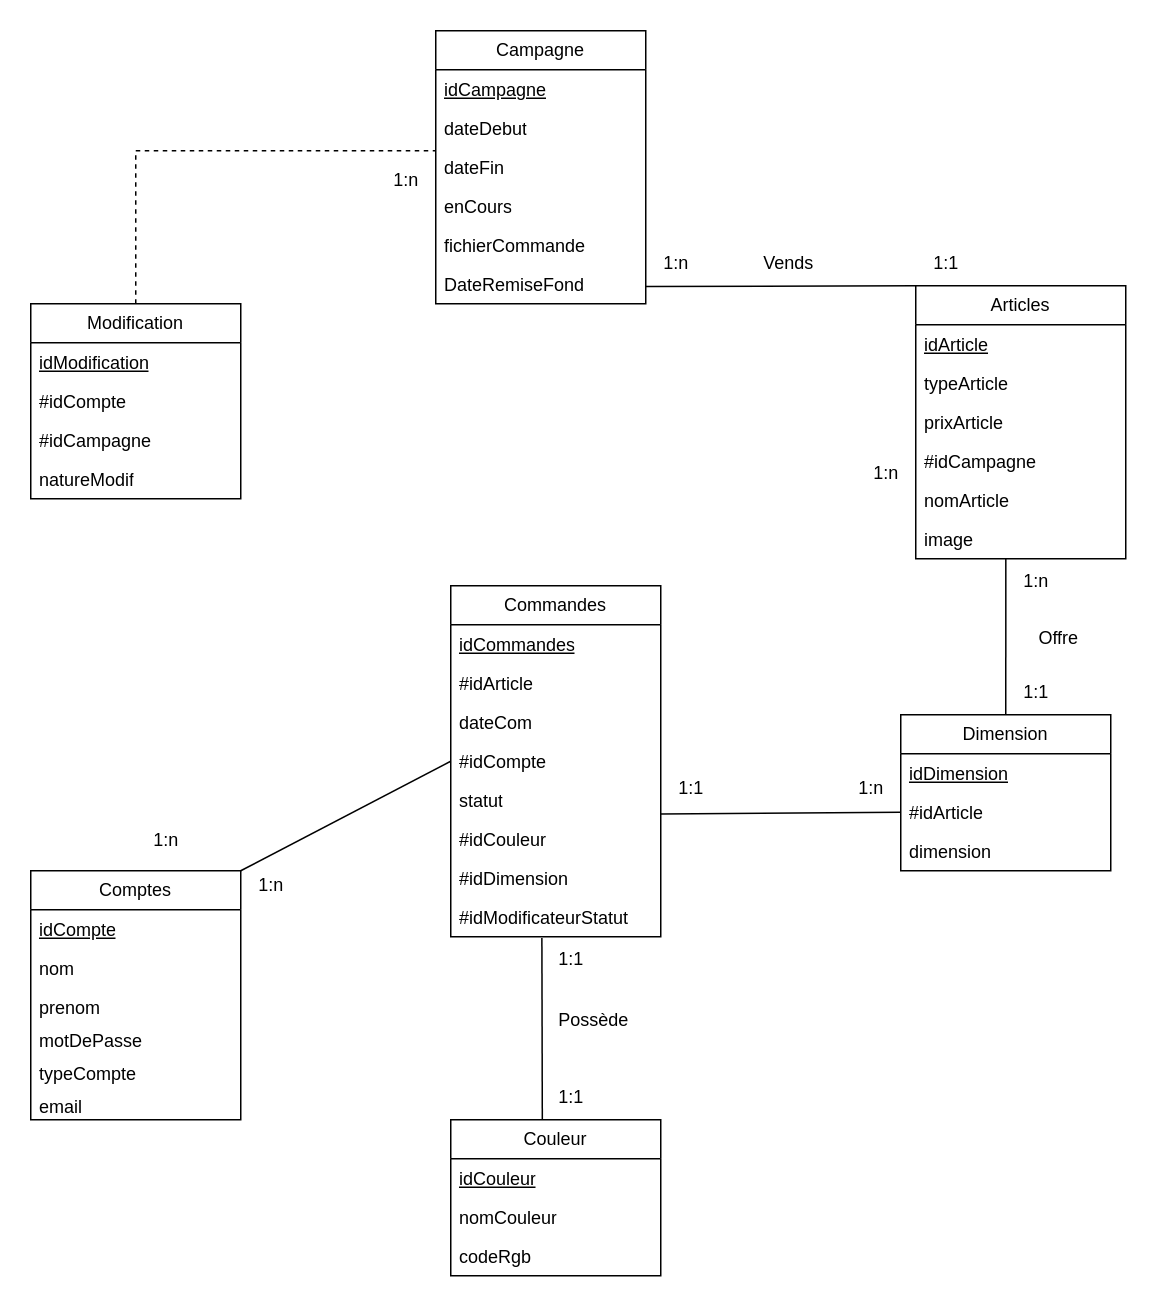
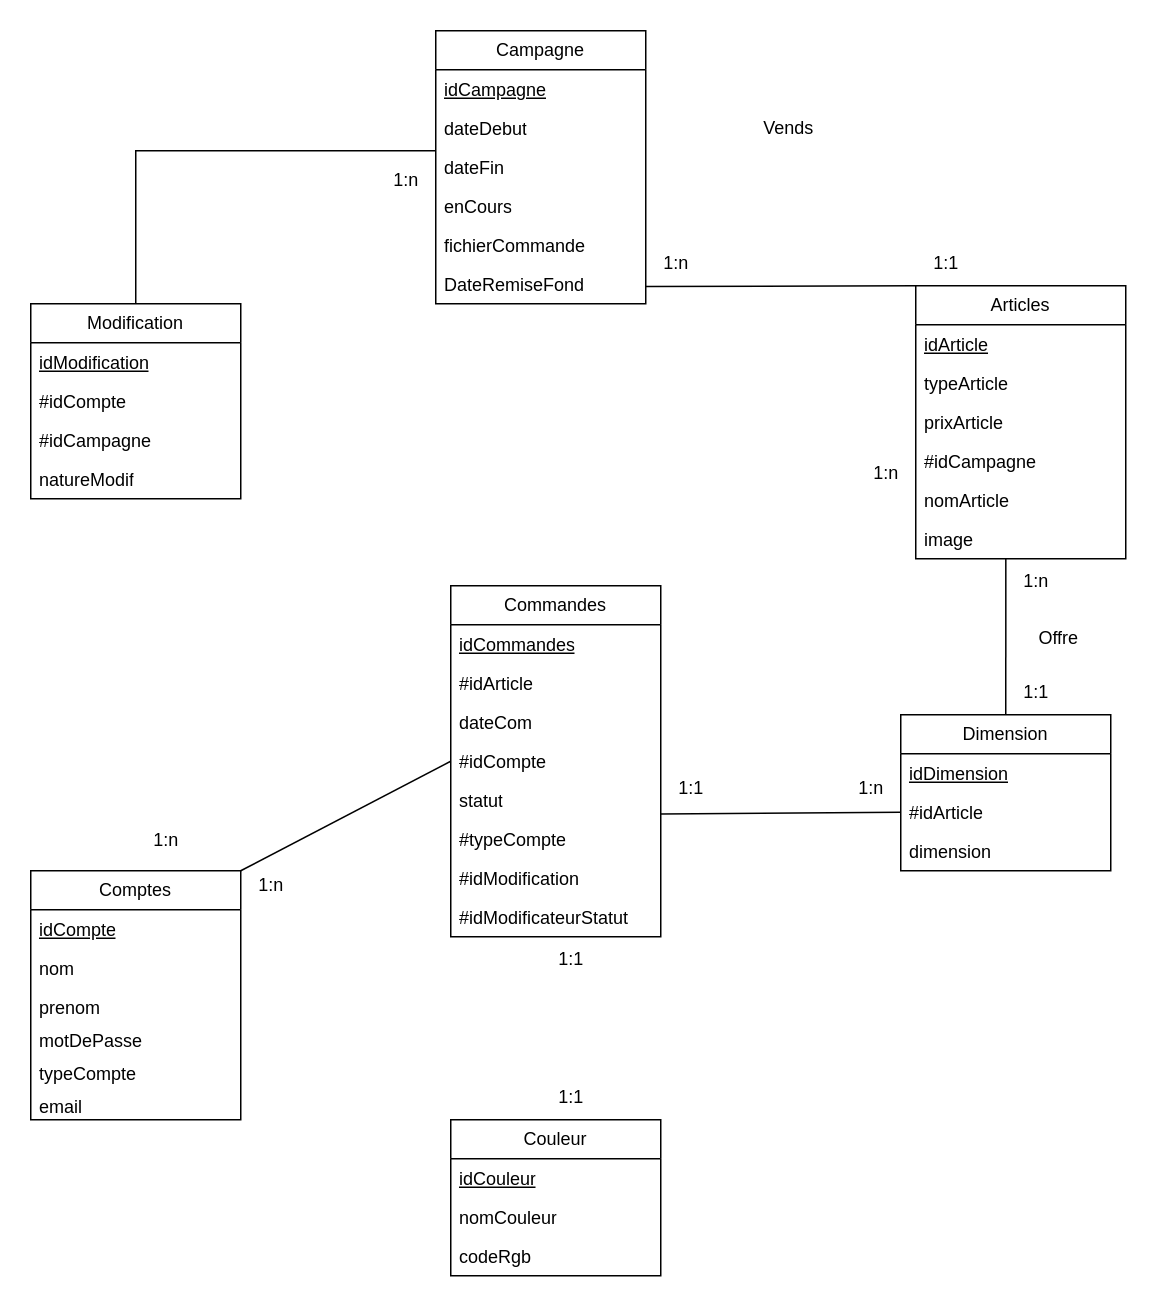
(210, 151) -> (210, 151)
(788, 263) -> (788, 128)
(505, 841) -> (515, 841)
(513, 880) -> (526, 880)
(593, 1021) -> none
(542, 1028) -> none
